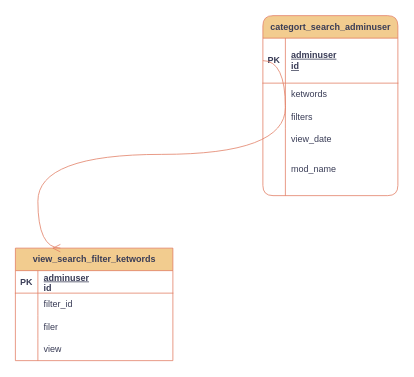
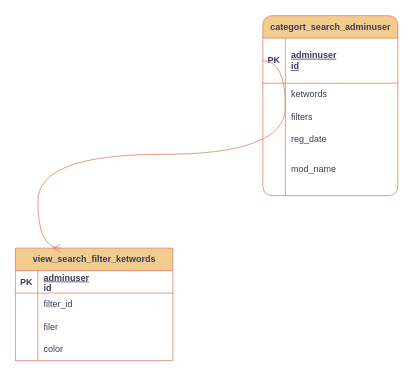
(313, 139) -> (312, 139)
(53, 349) -> (55, 349)
